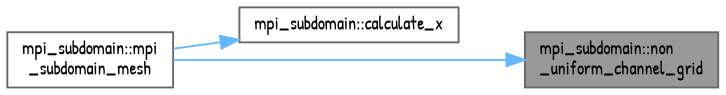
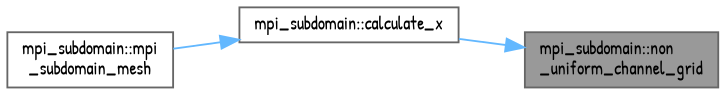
(340, 60) -> (482, 42)
